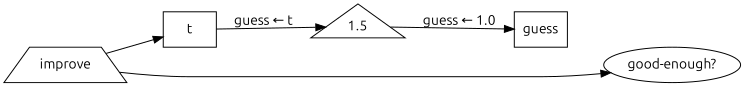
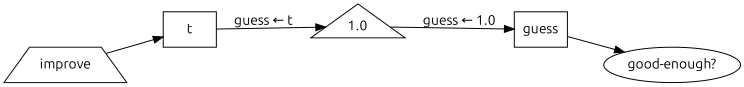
(358, 27) -> (358, 27)
(360, 77) -> (591, 43)
